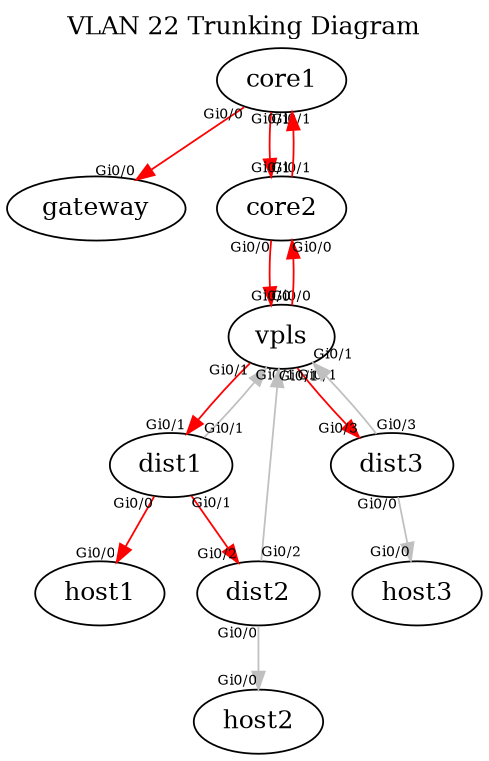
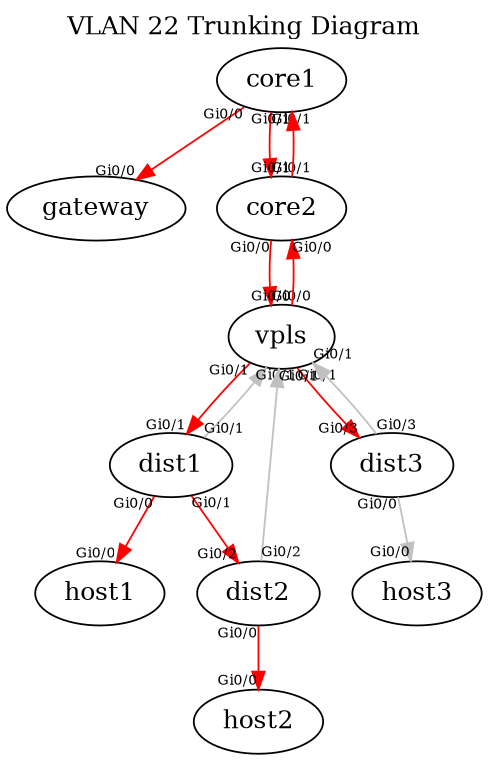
(258, 649) -> (258, 649)
